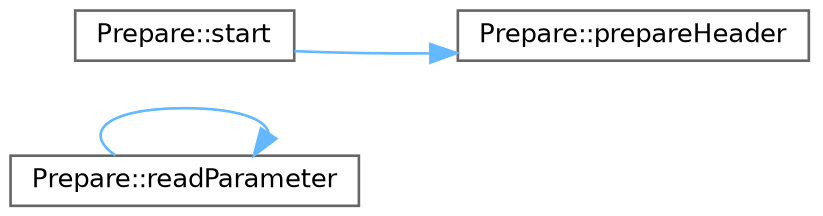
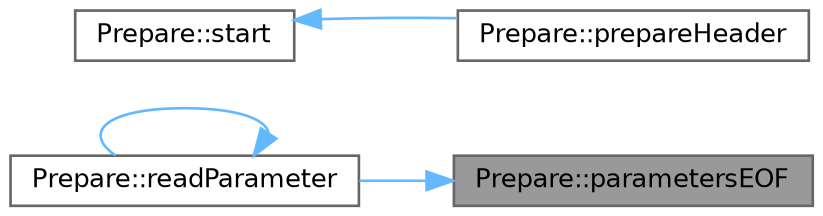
(362, 53) -> (389, 18)
none -> (633, 181)
